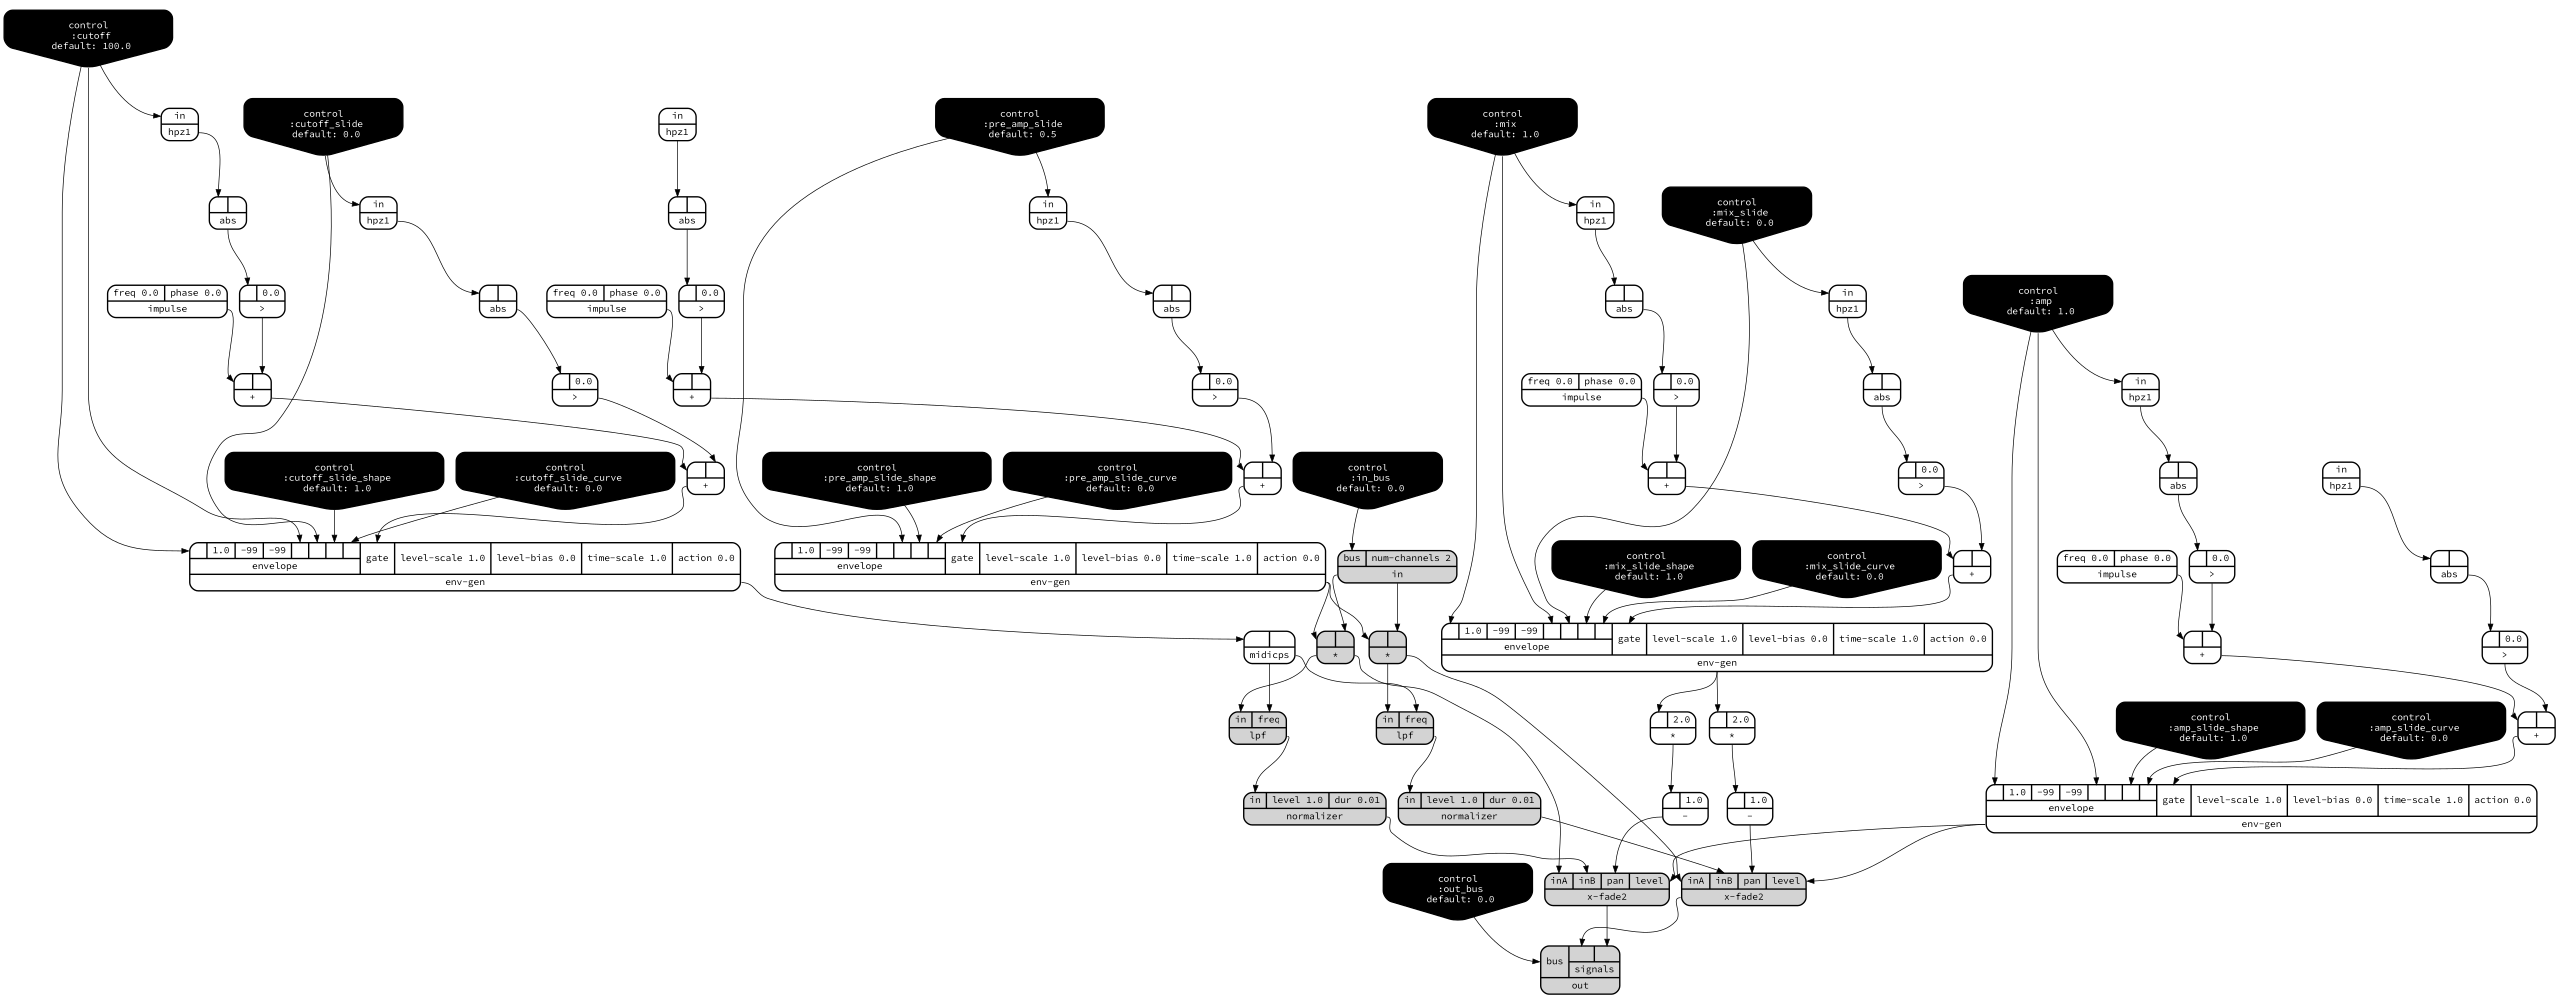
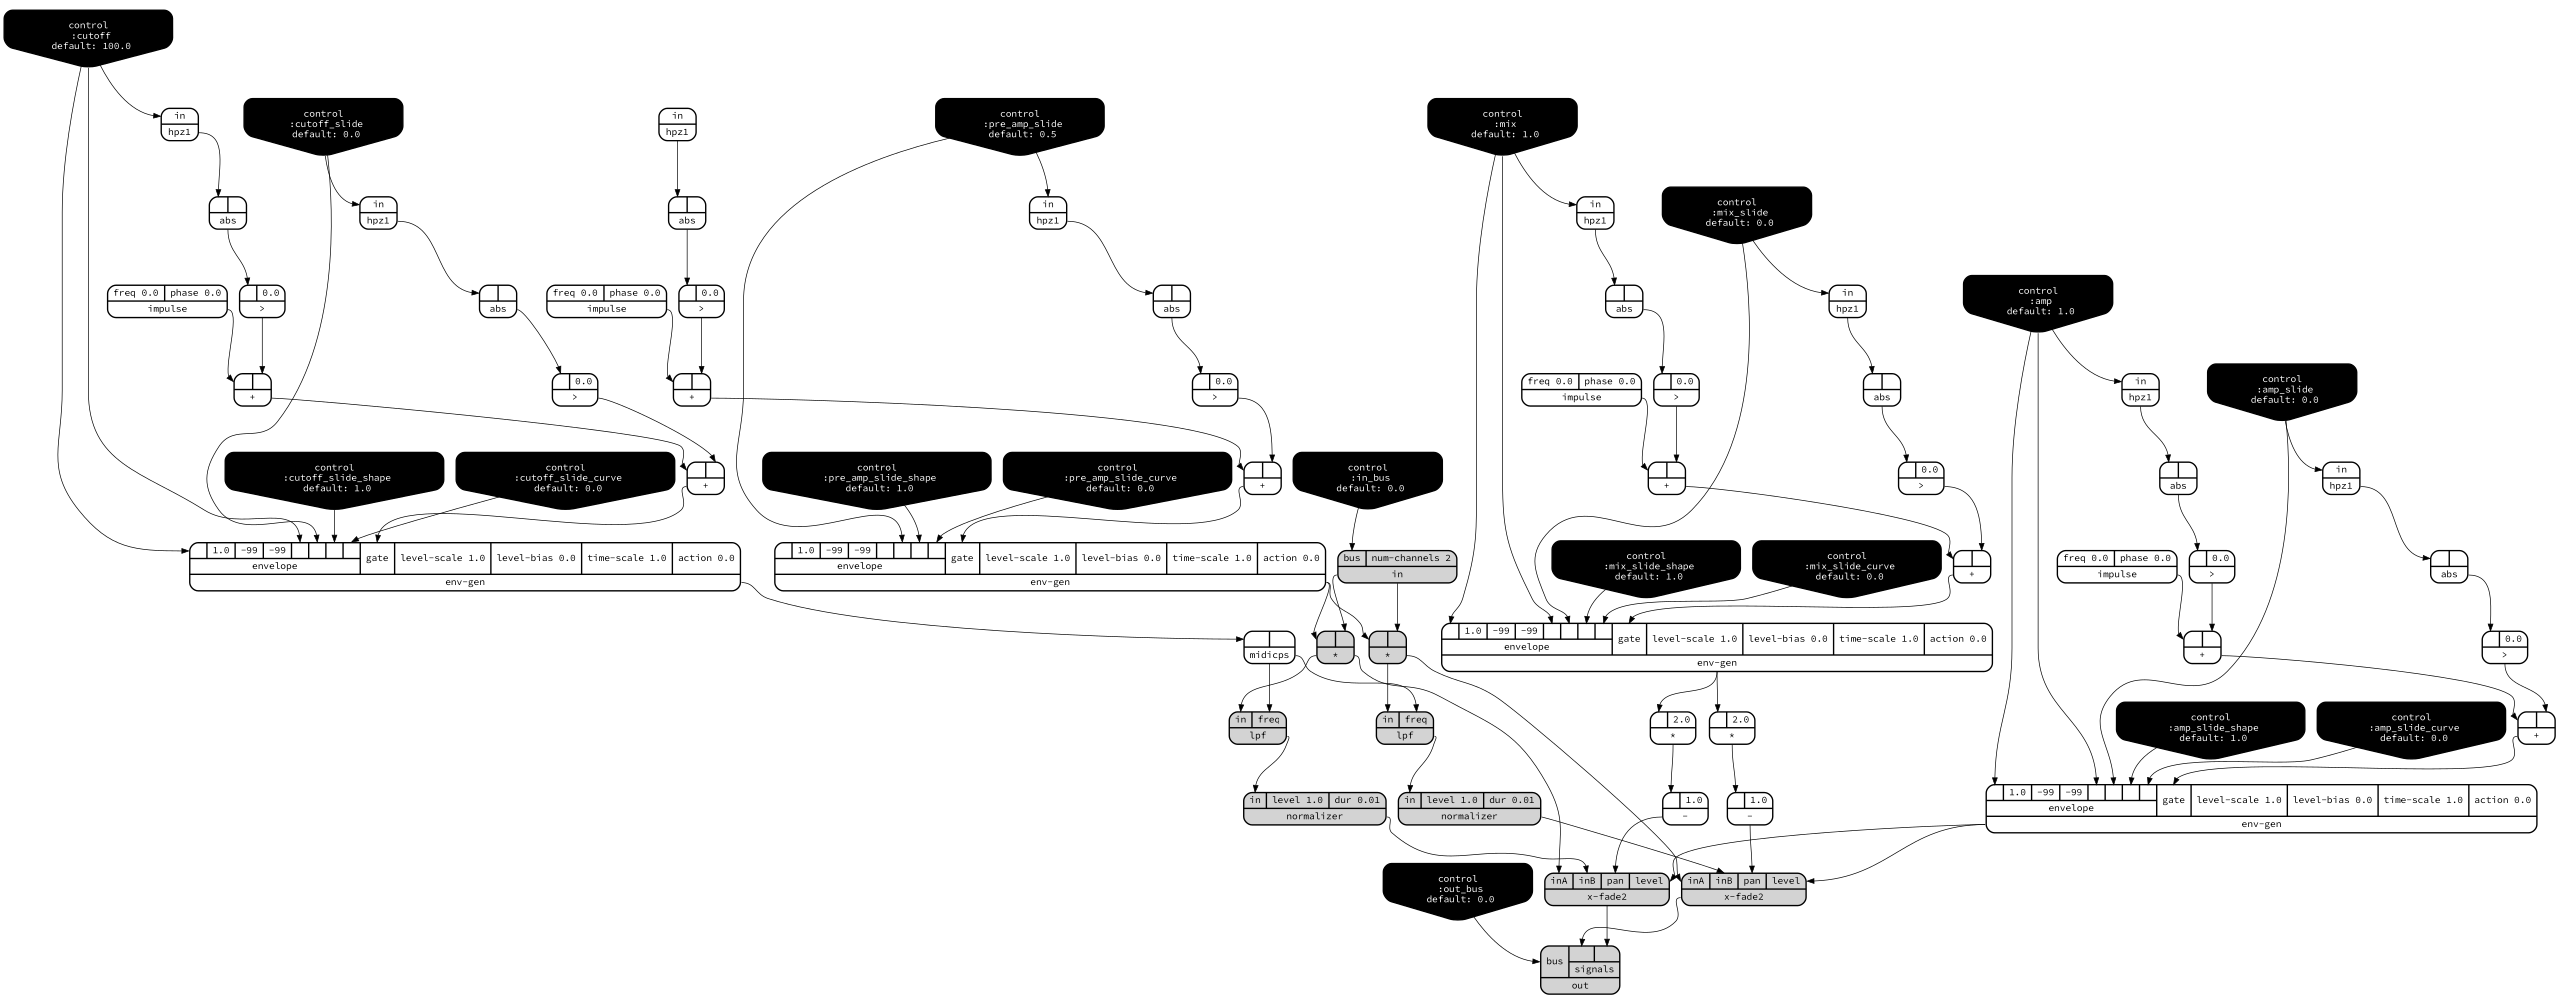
none -> (2282, 390)
